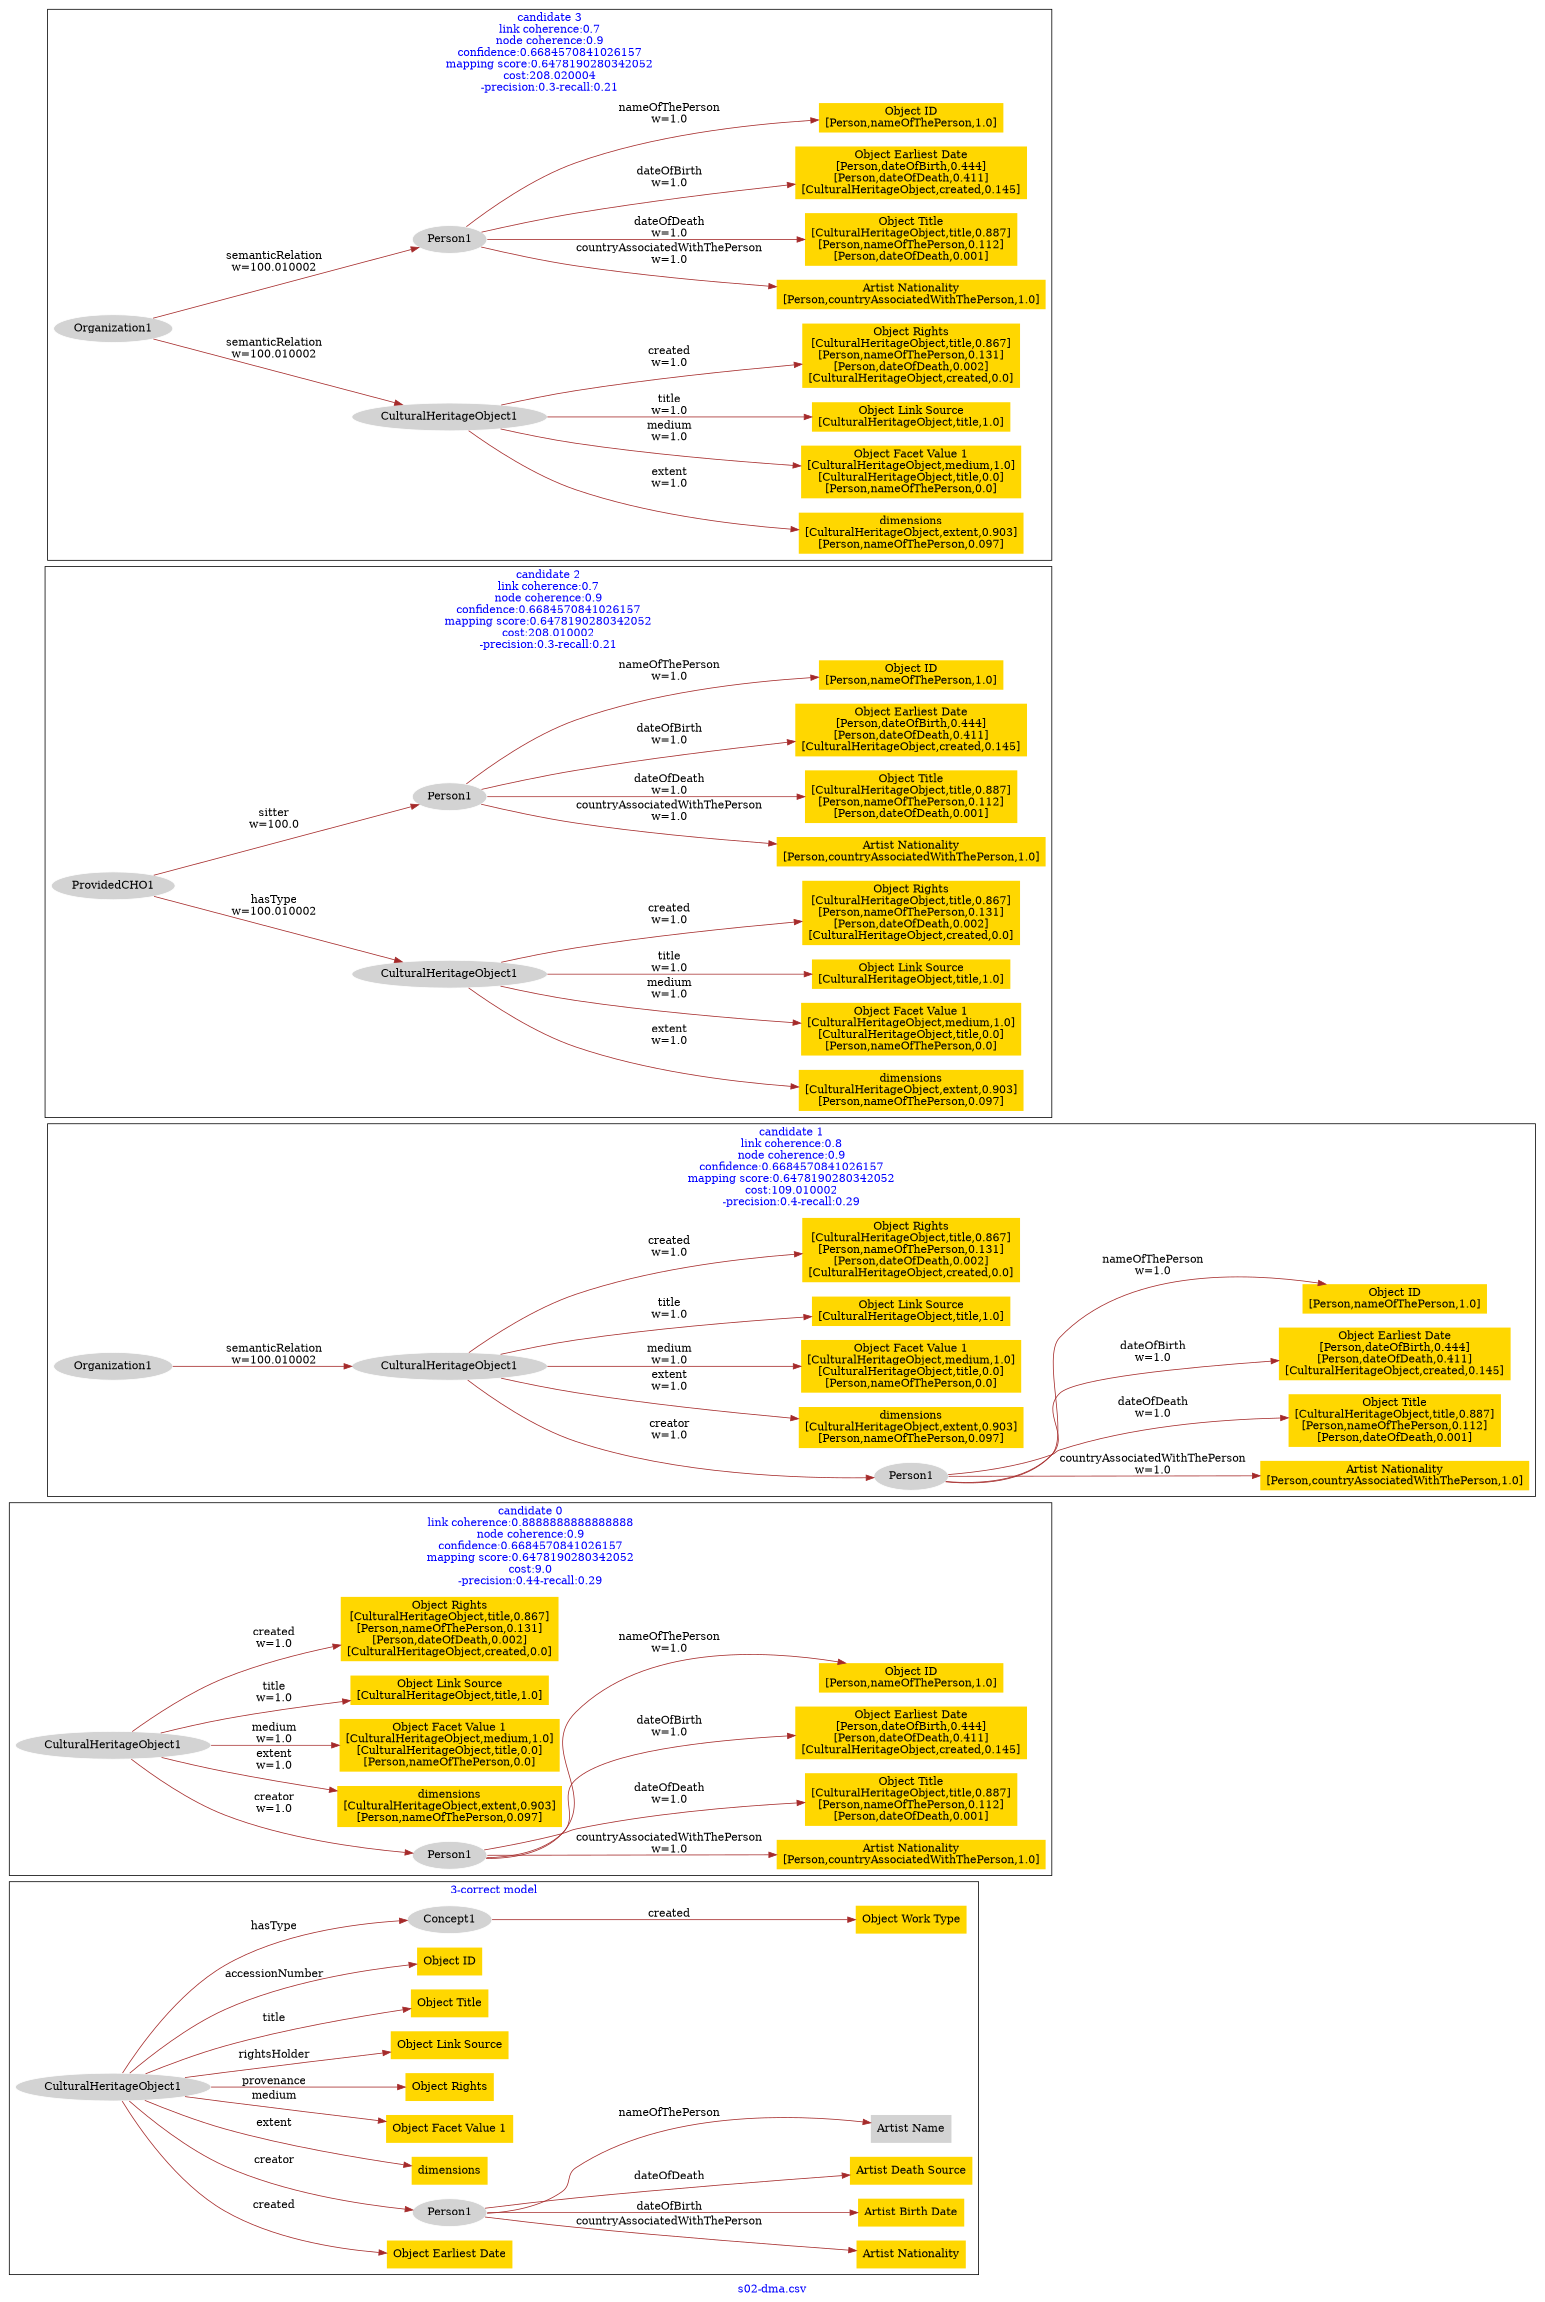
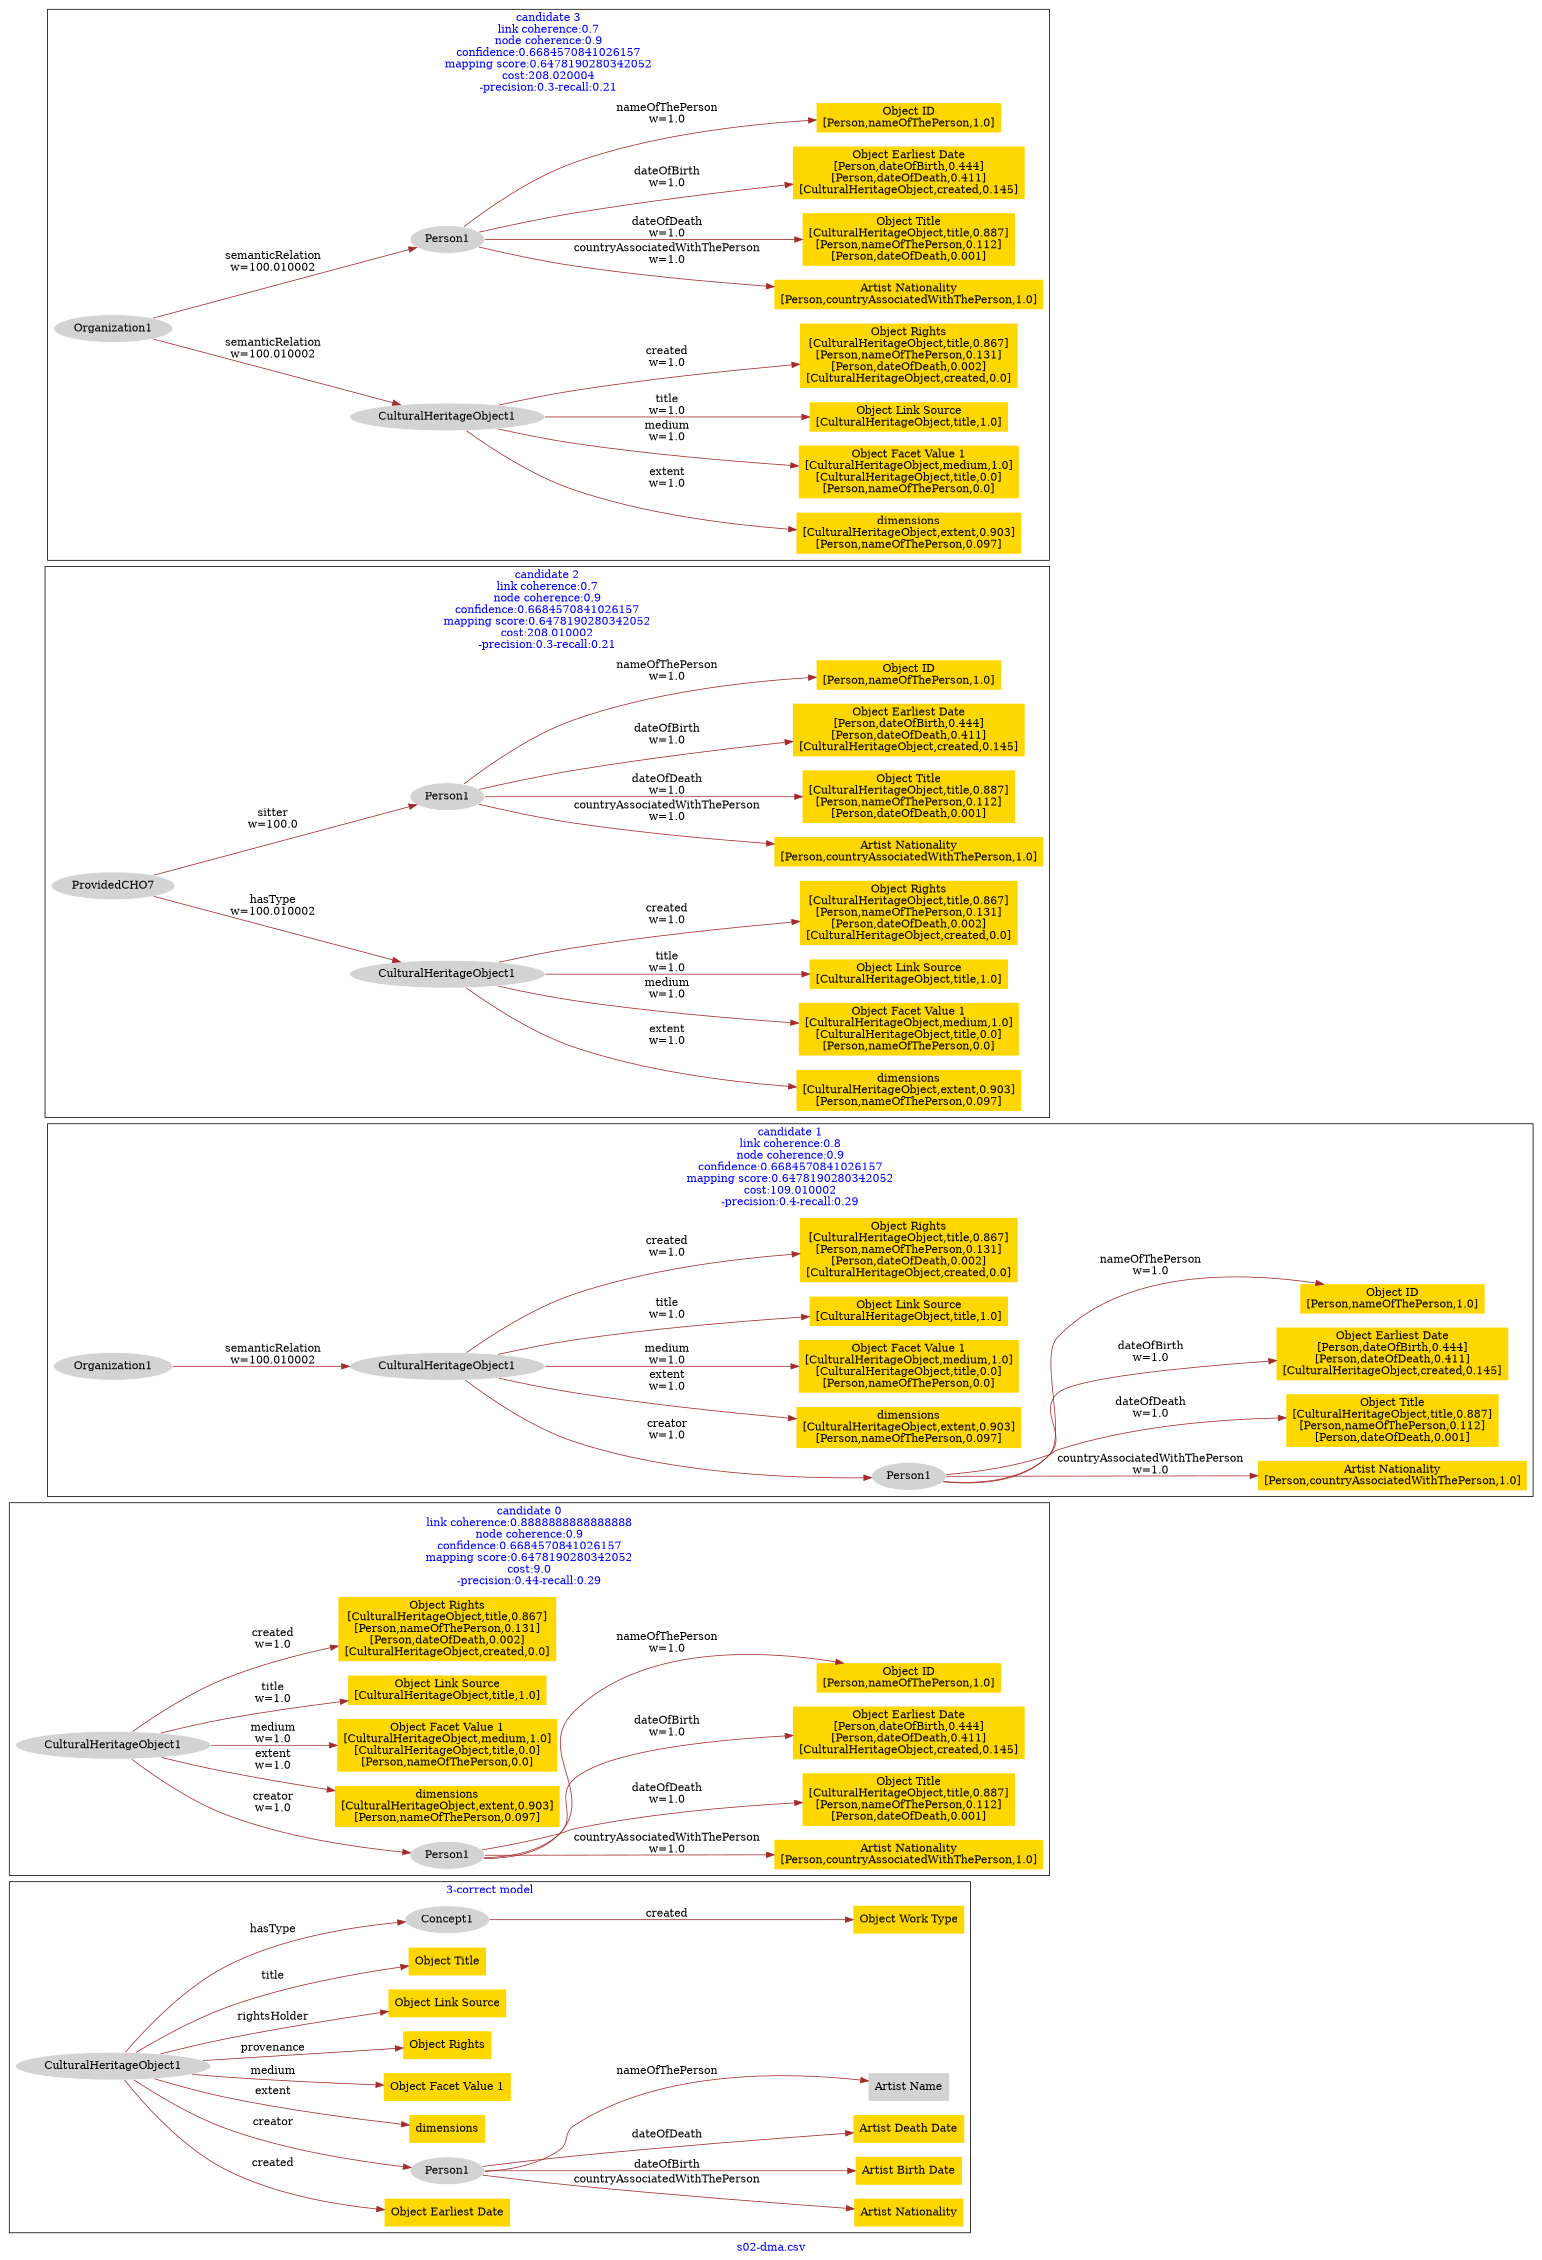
(113, 886) -> (113, 886)
(450, 1962) -> none
(911, 2171) -> (909, 2129)
